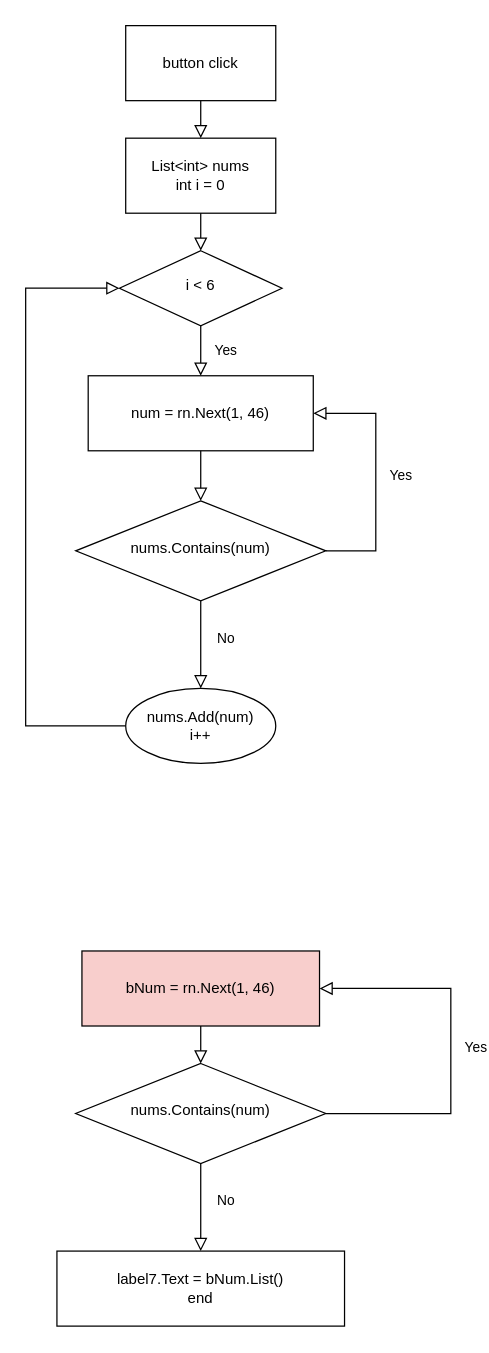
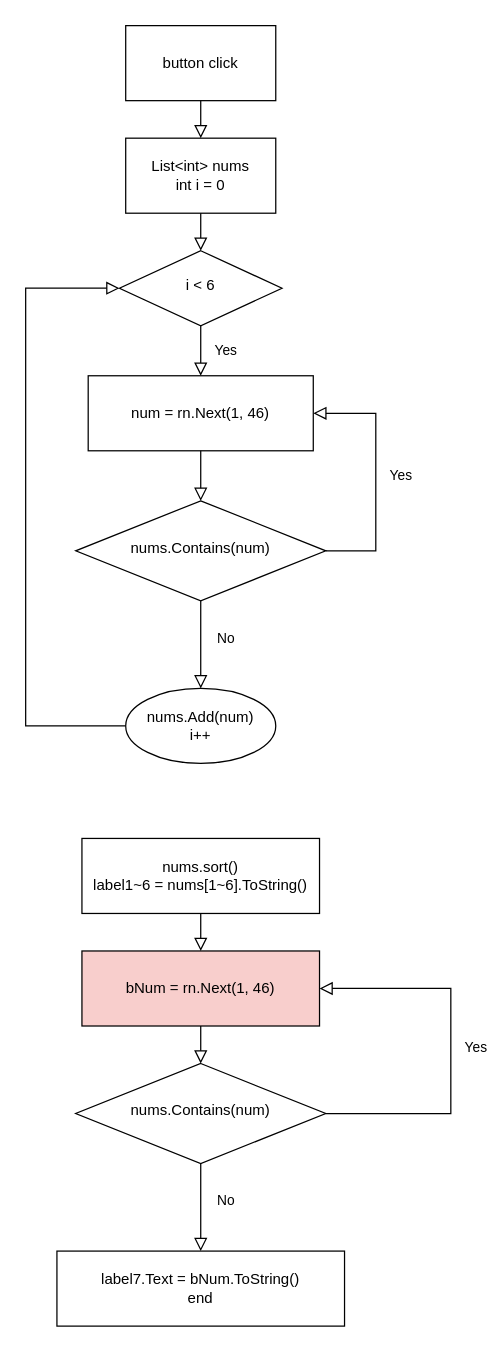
none -> (201, 876)
none -> (201, 926)
(201, 1288) -> (201, 1288)
